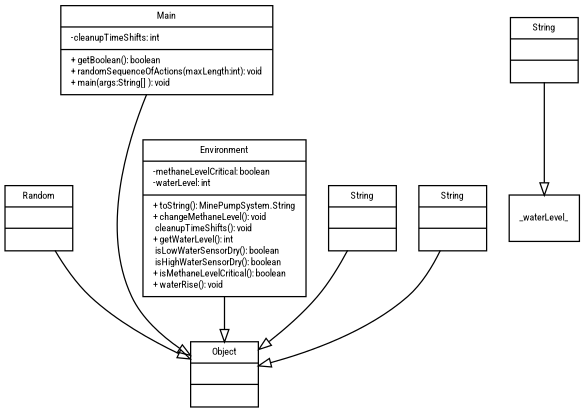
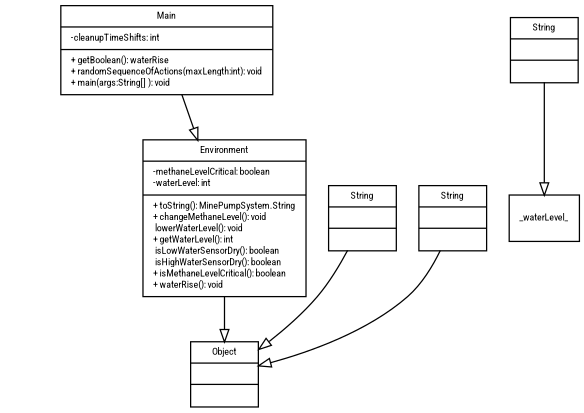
(116, 60) -> (120, 60)
(39, 218) -> none
(203, 228) -> (198, 228)
(118, 230) -> (188, 112)
